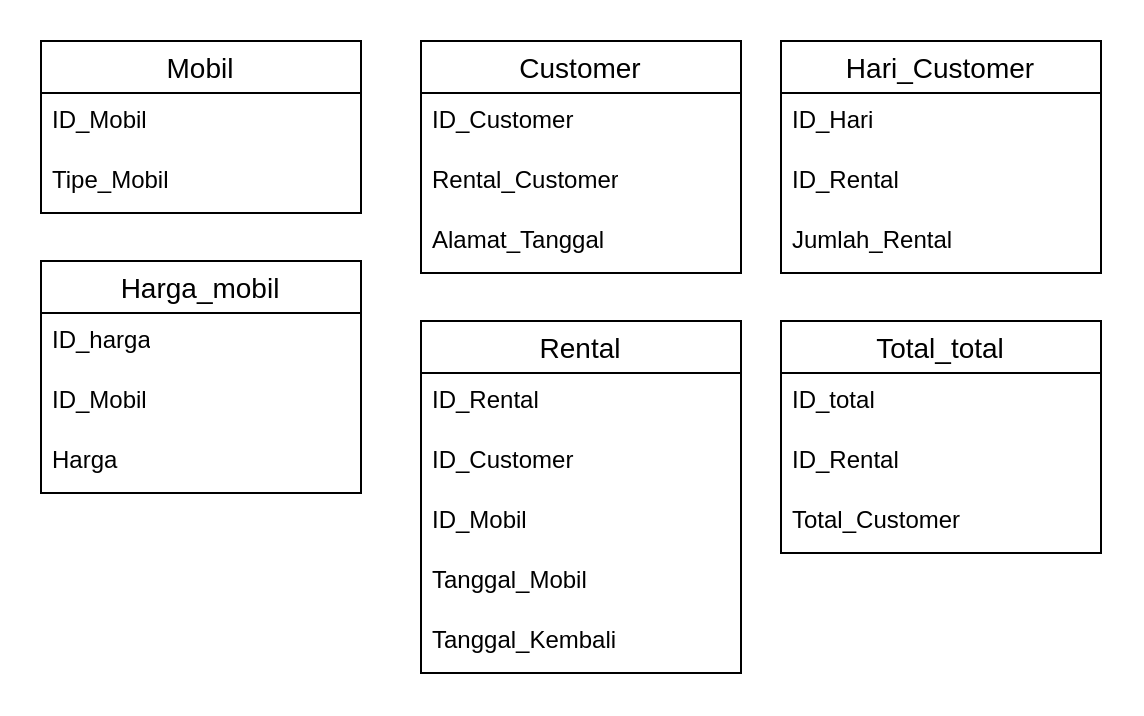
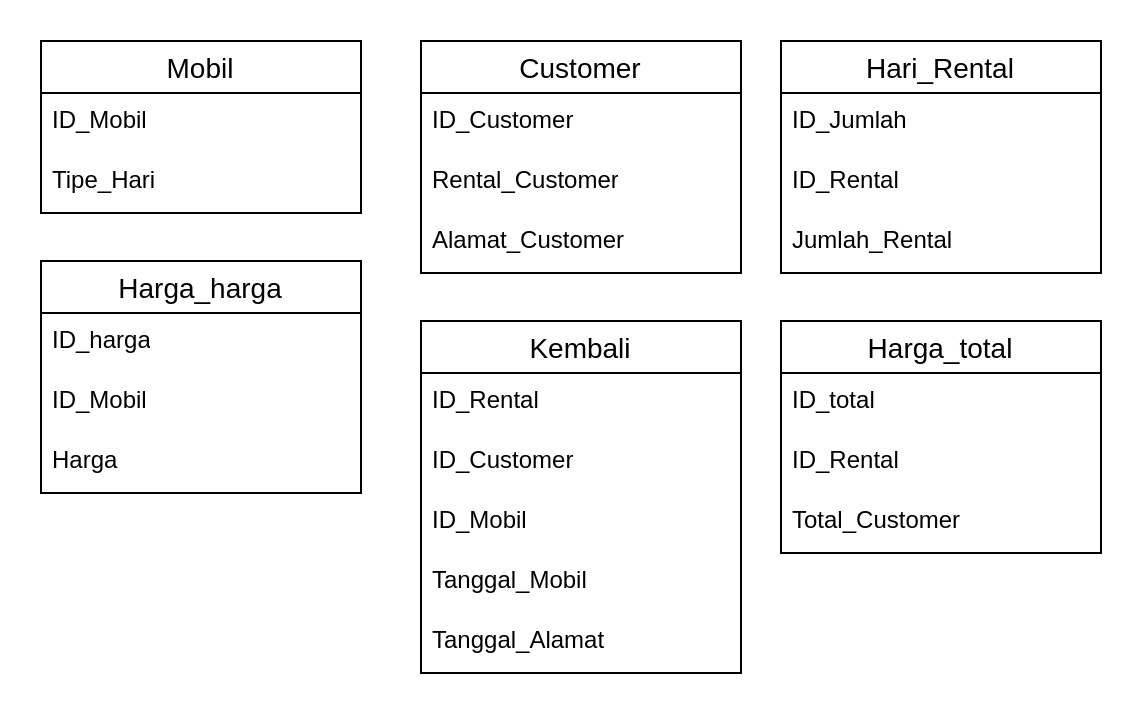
(940, 69) -> (940, 69)
(837, 121) -> (850, 121)
(111, 181) -> (107, 181)
(521, 241) -> (531, 241)
(200, 289) -> (200, 289)
(580, 349) -> (580, 349)
(940, 349) -> (940, 349)
(524, 641) -> (521, 641)
